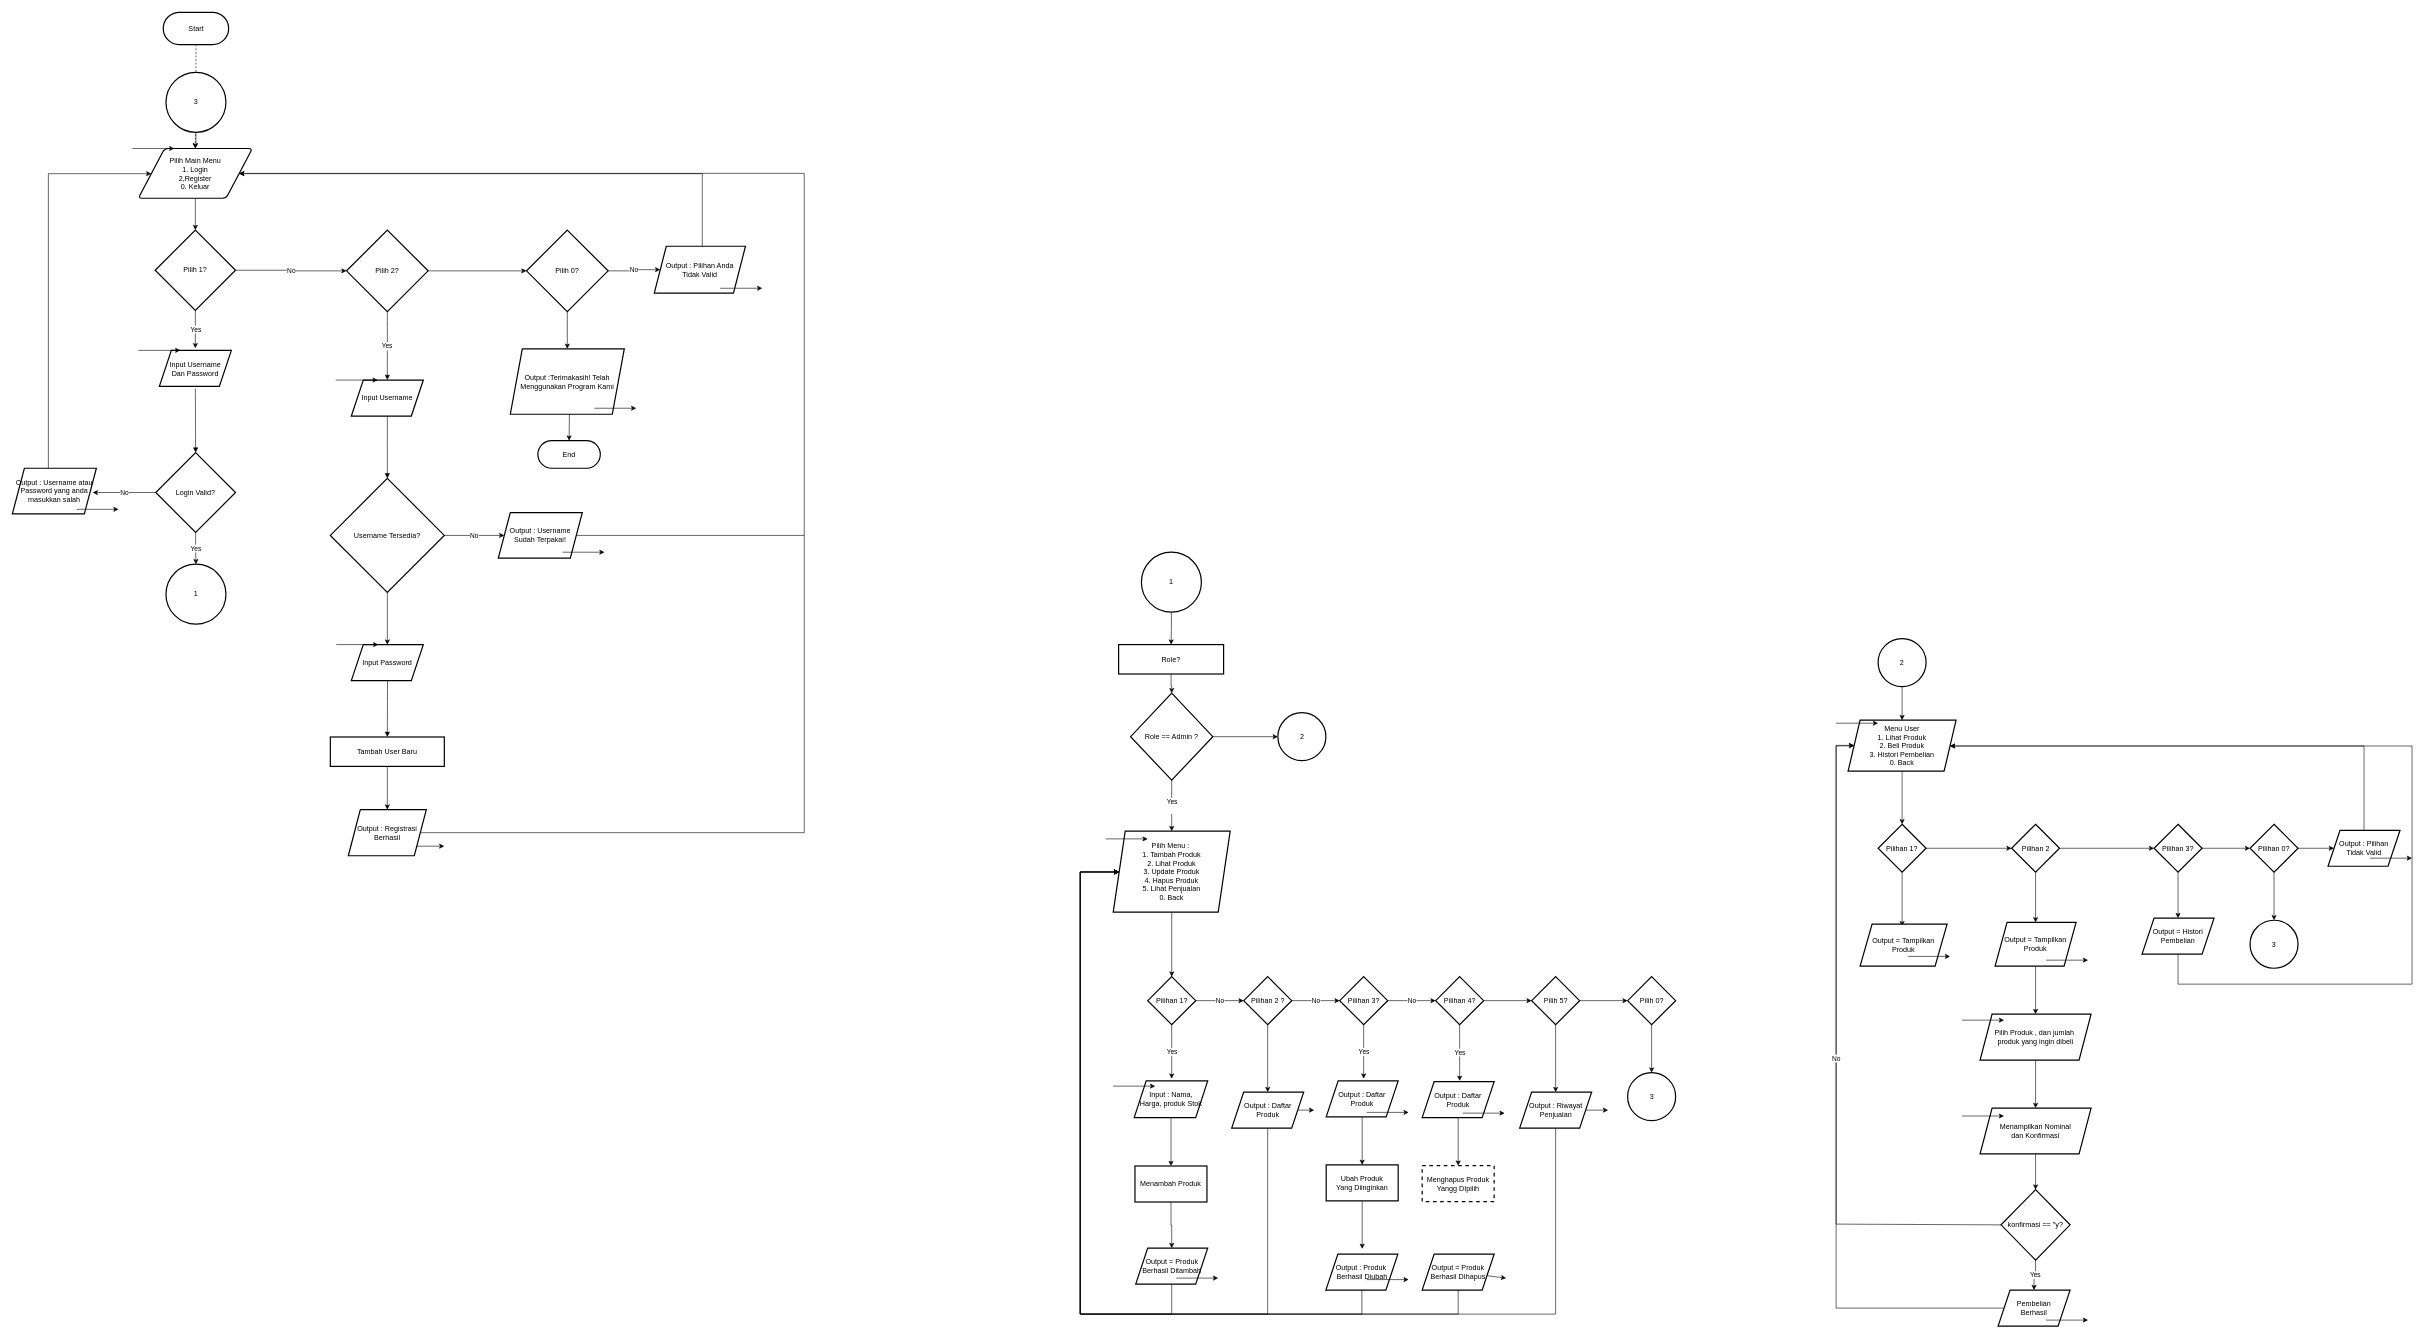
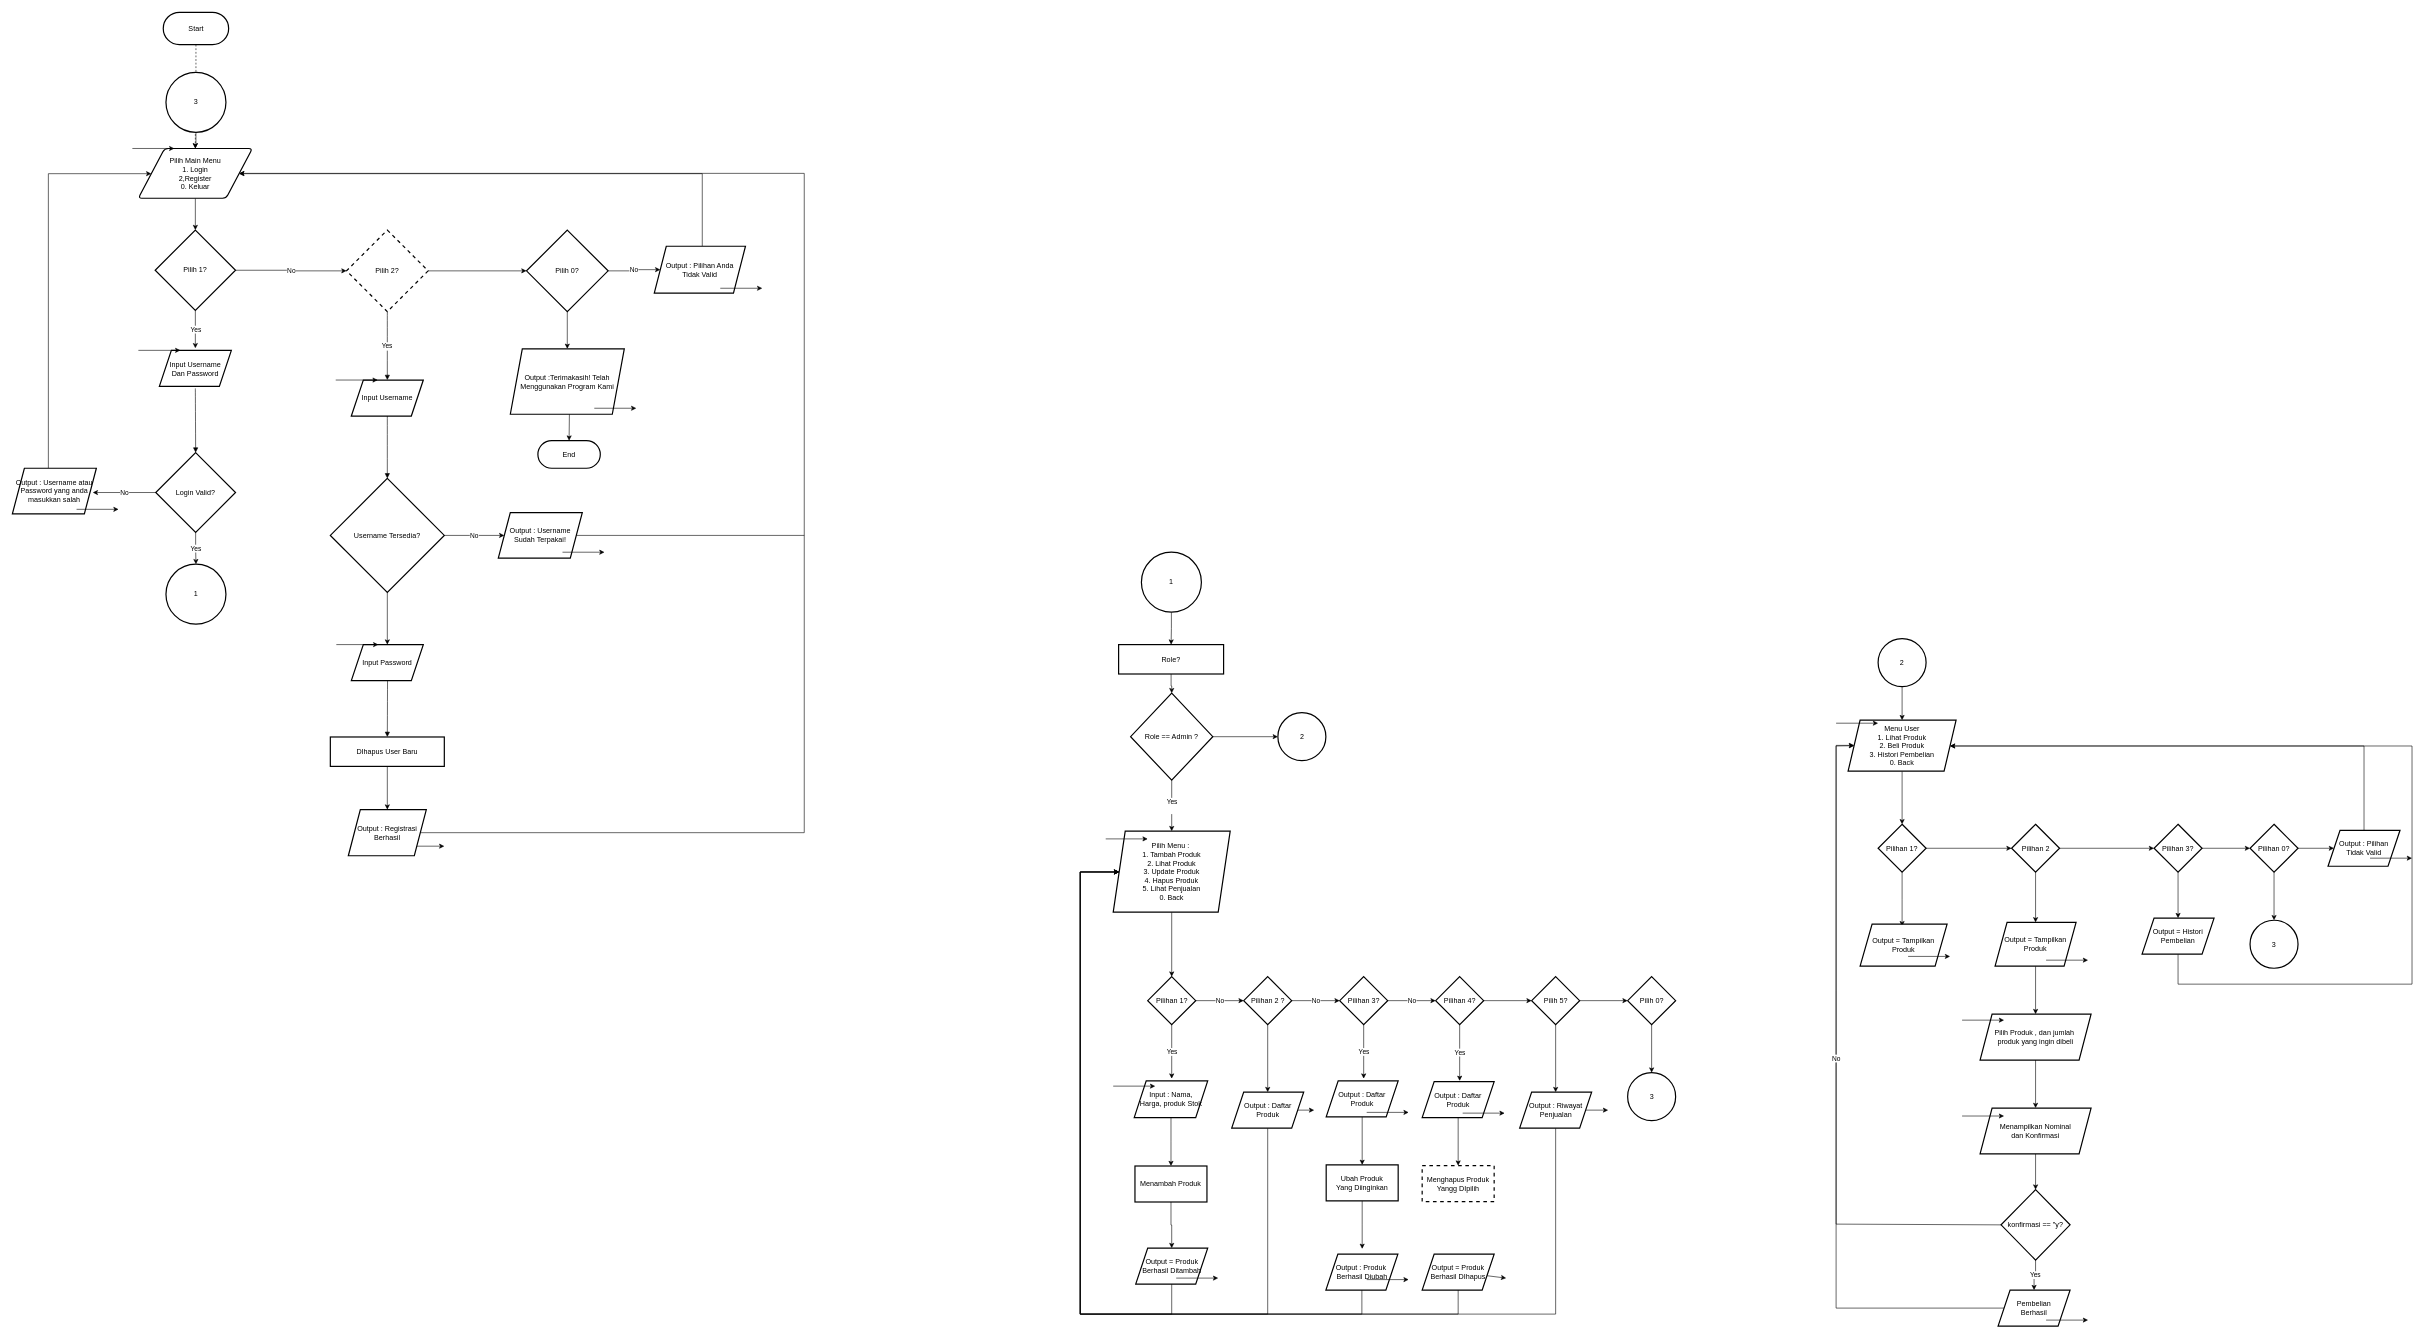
(387, 271) -> (387, 271)
(387, 752) -> (387, 752)
